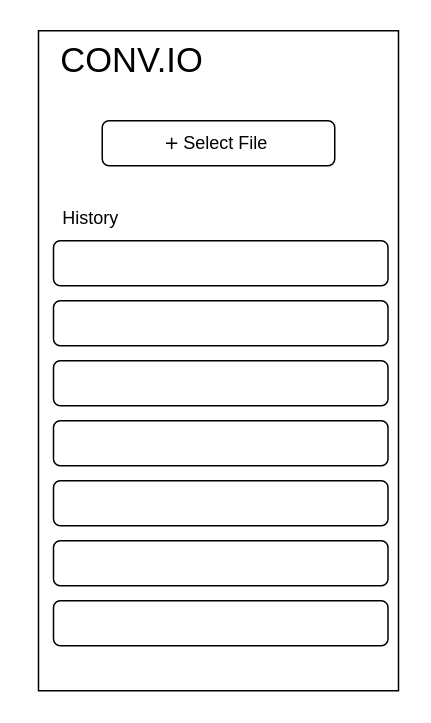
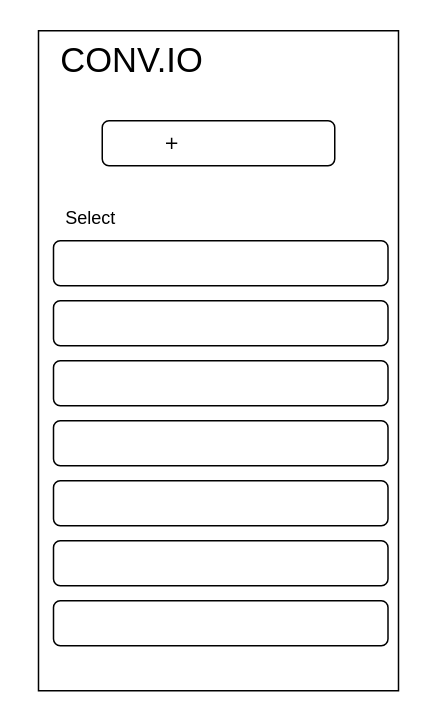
(226, 143) -> none
(91, 218) -> (91, 218)
